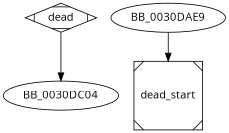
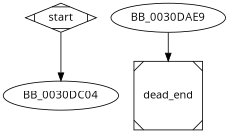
(61, 18) -> (61, 18)
(168, 96) -> (168, 96)
